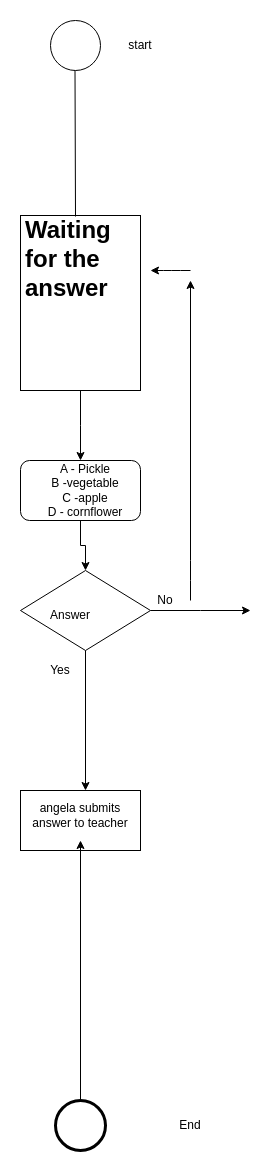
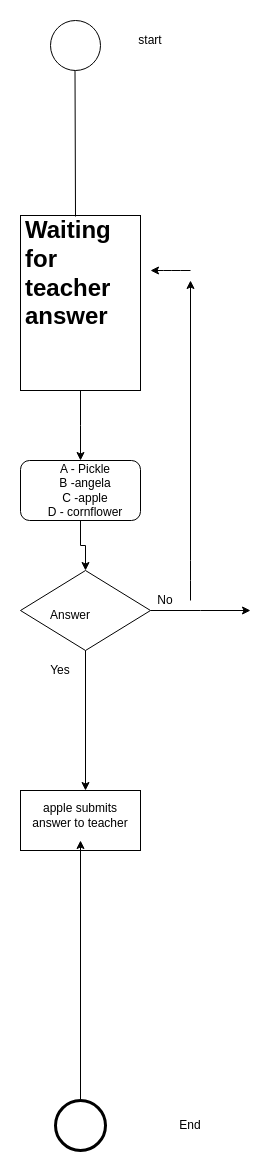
(141, 46) -> (151, 41)
(82, 215) -> (82, 215)
(86, 491) -> (86, 491)
(81, 816) -> (81, 816)
